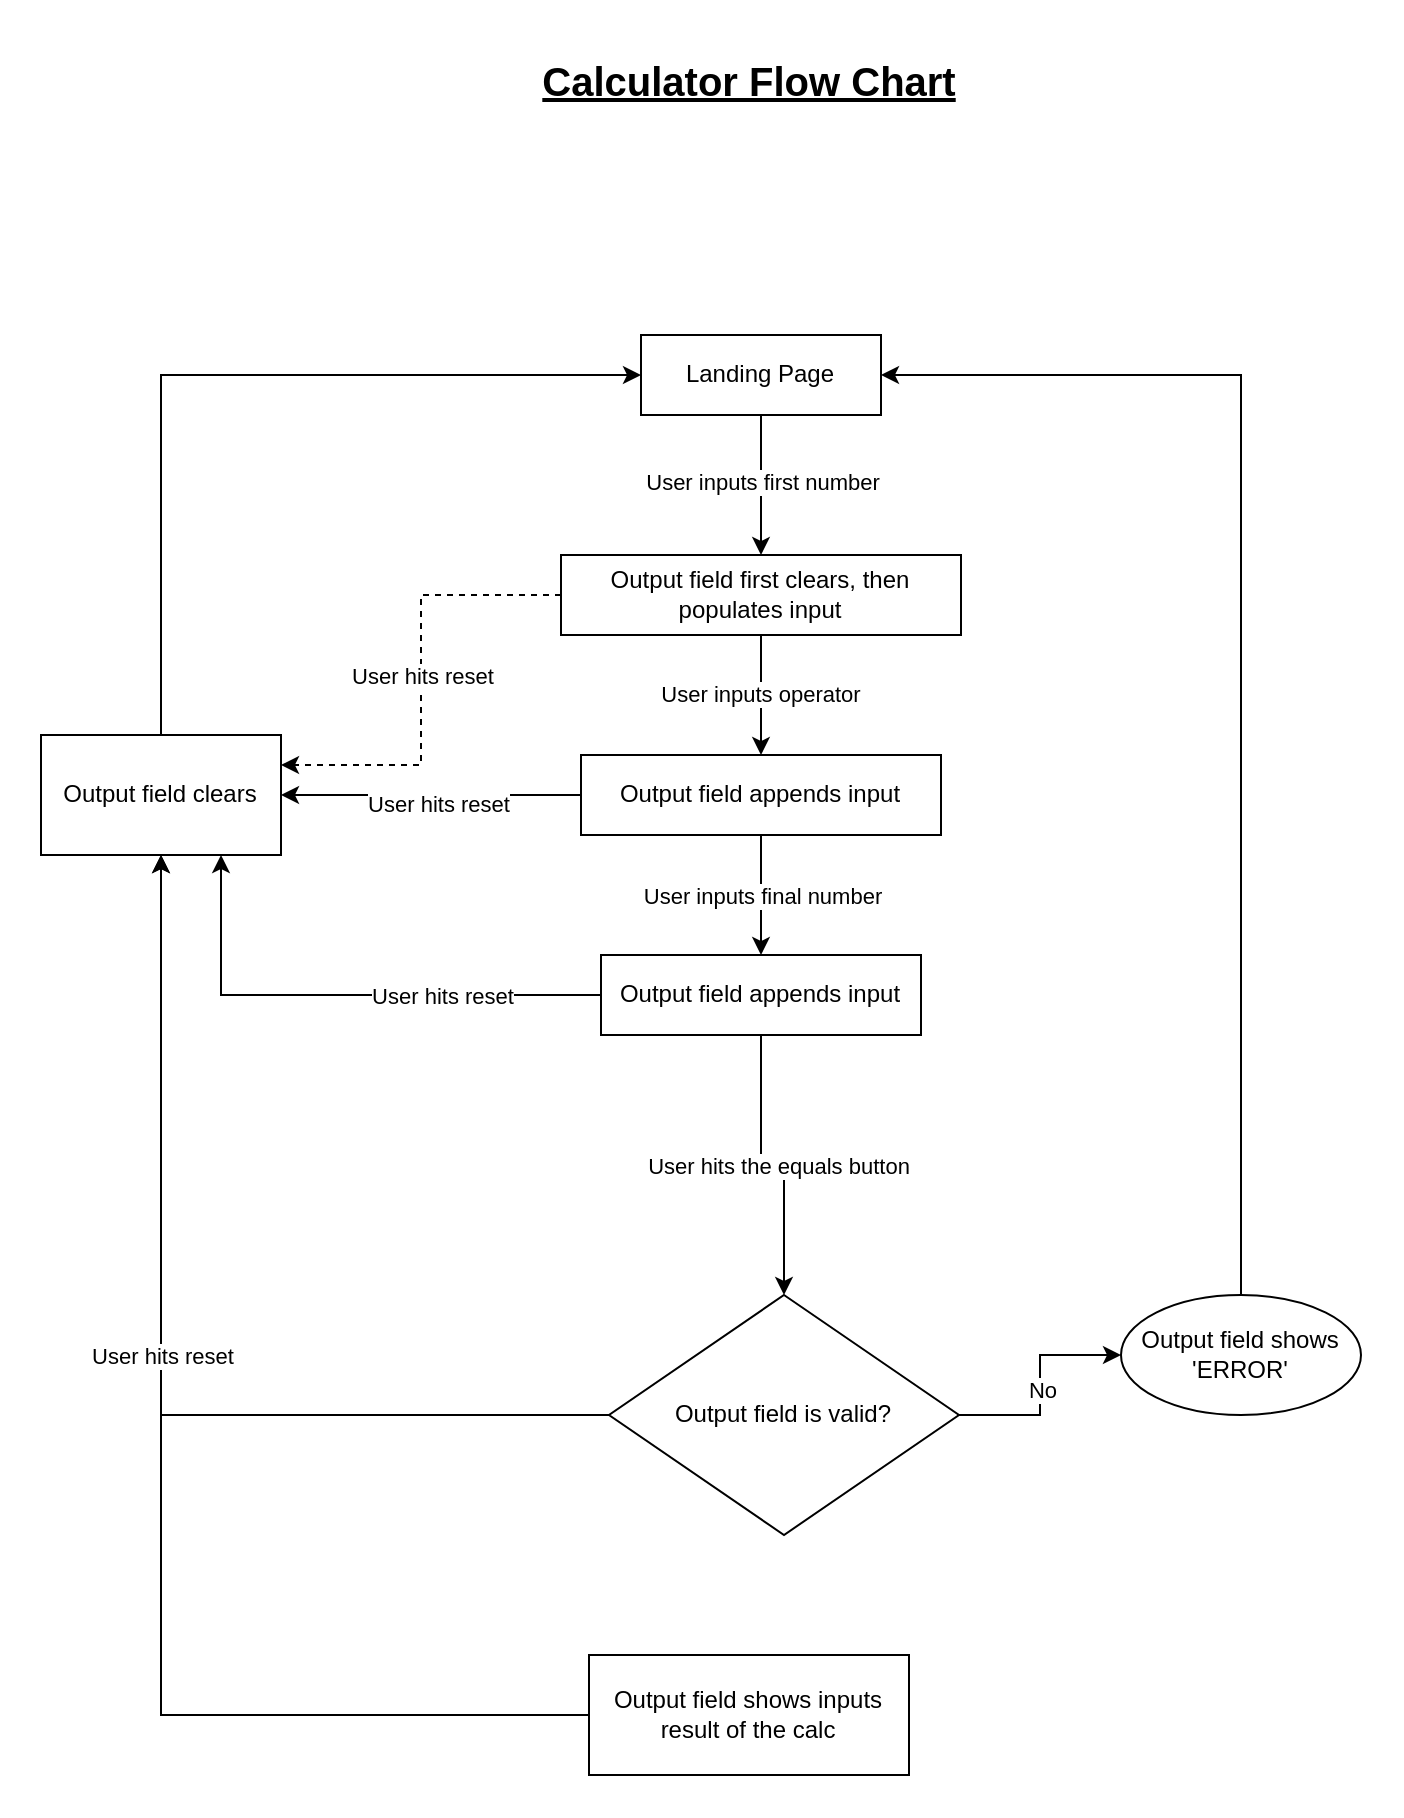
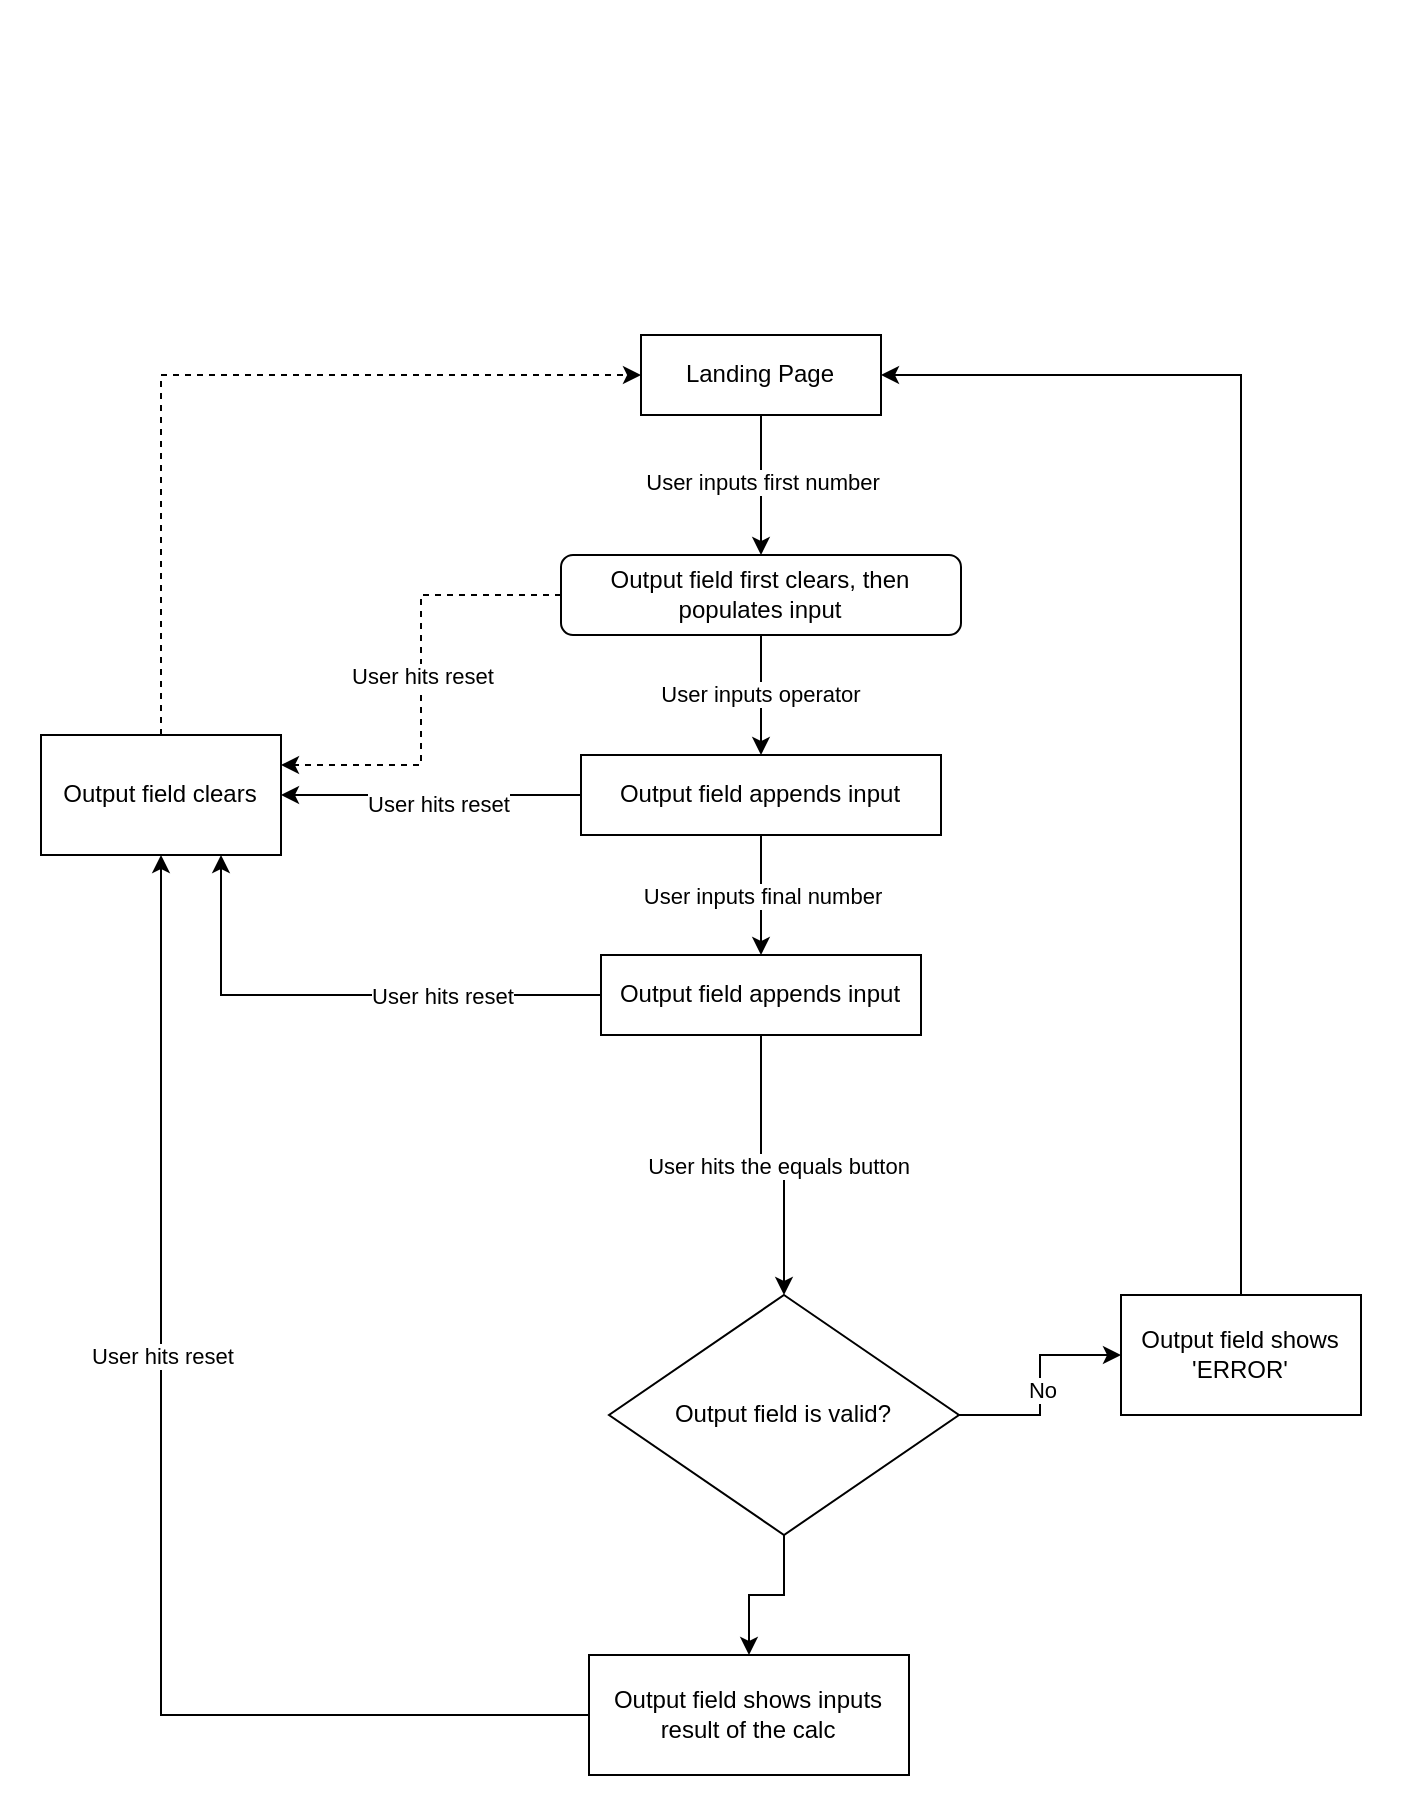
(749, 81) -> none
(217, 375) -> (217, 375)
(761, 595) -> (761, 595)
(1241, 1355) -> (1241, 1355)
(387, 1415) -> (773, 1595)
